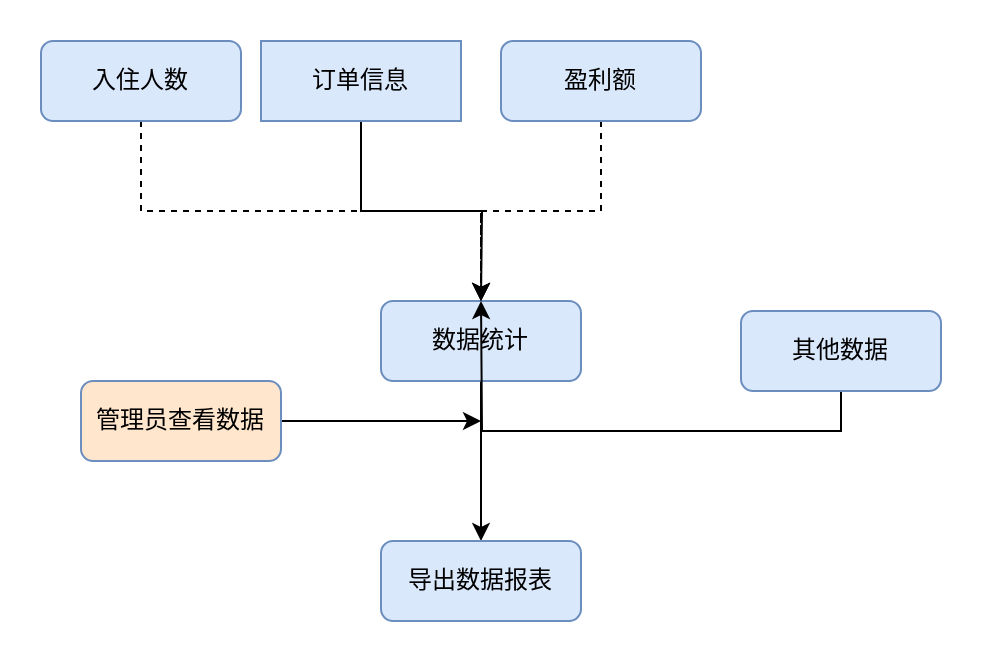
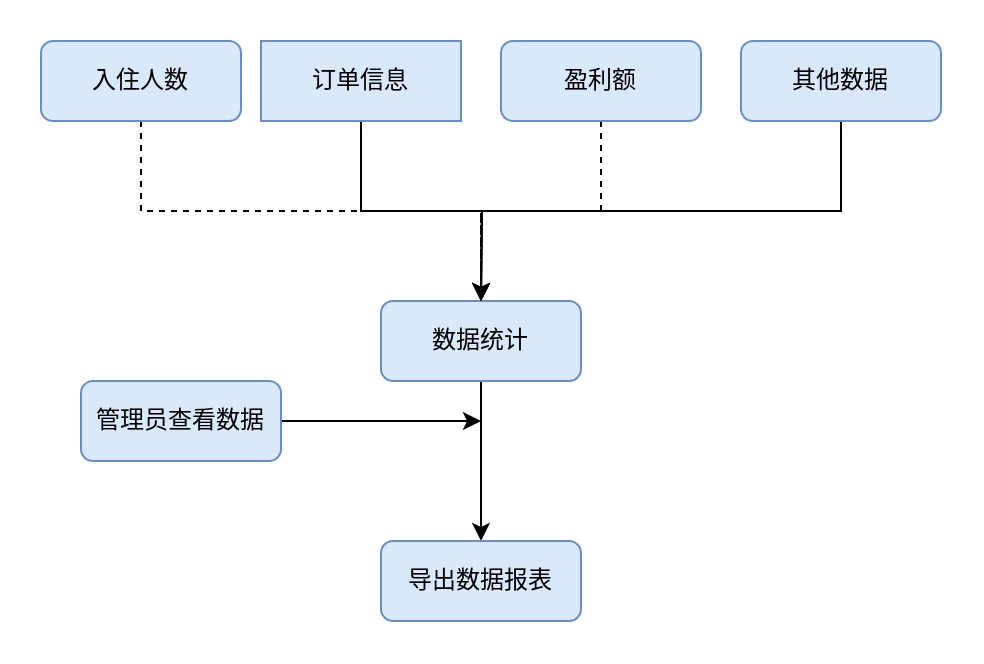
(841, 351) -> (841, 81)
(181, 421) -> (181, 421)
